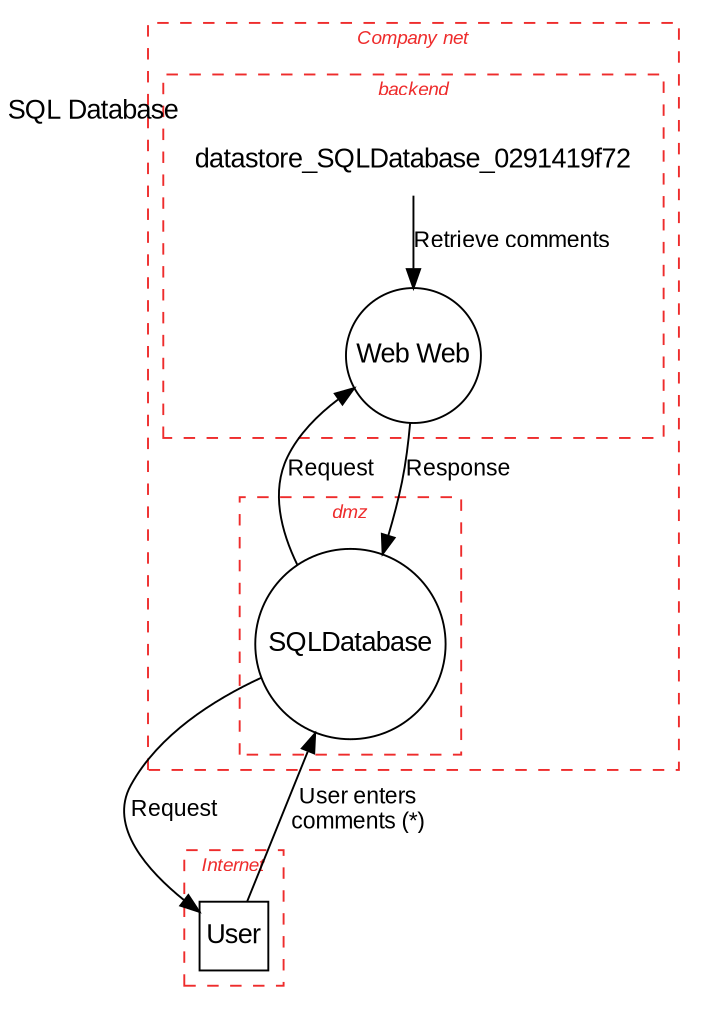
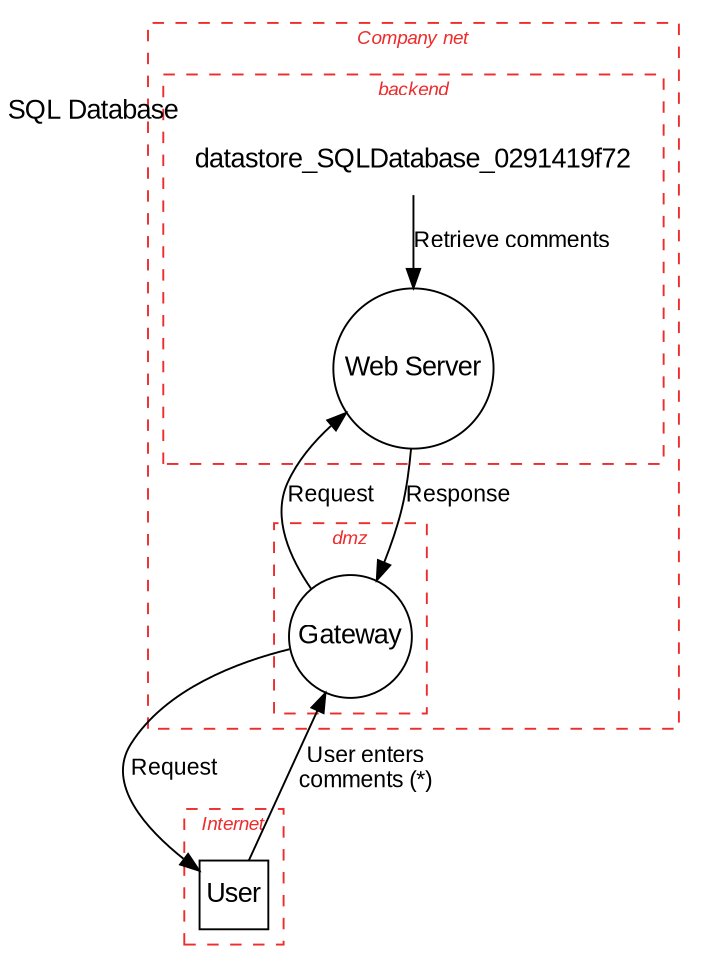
(413, 356) -> (413, 369)
(350, 644) -> (350, 636)
